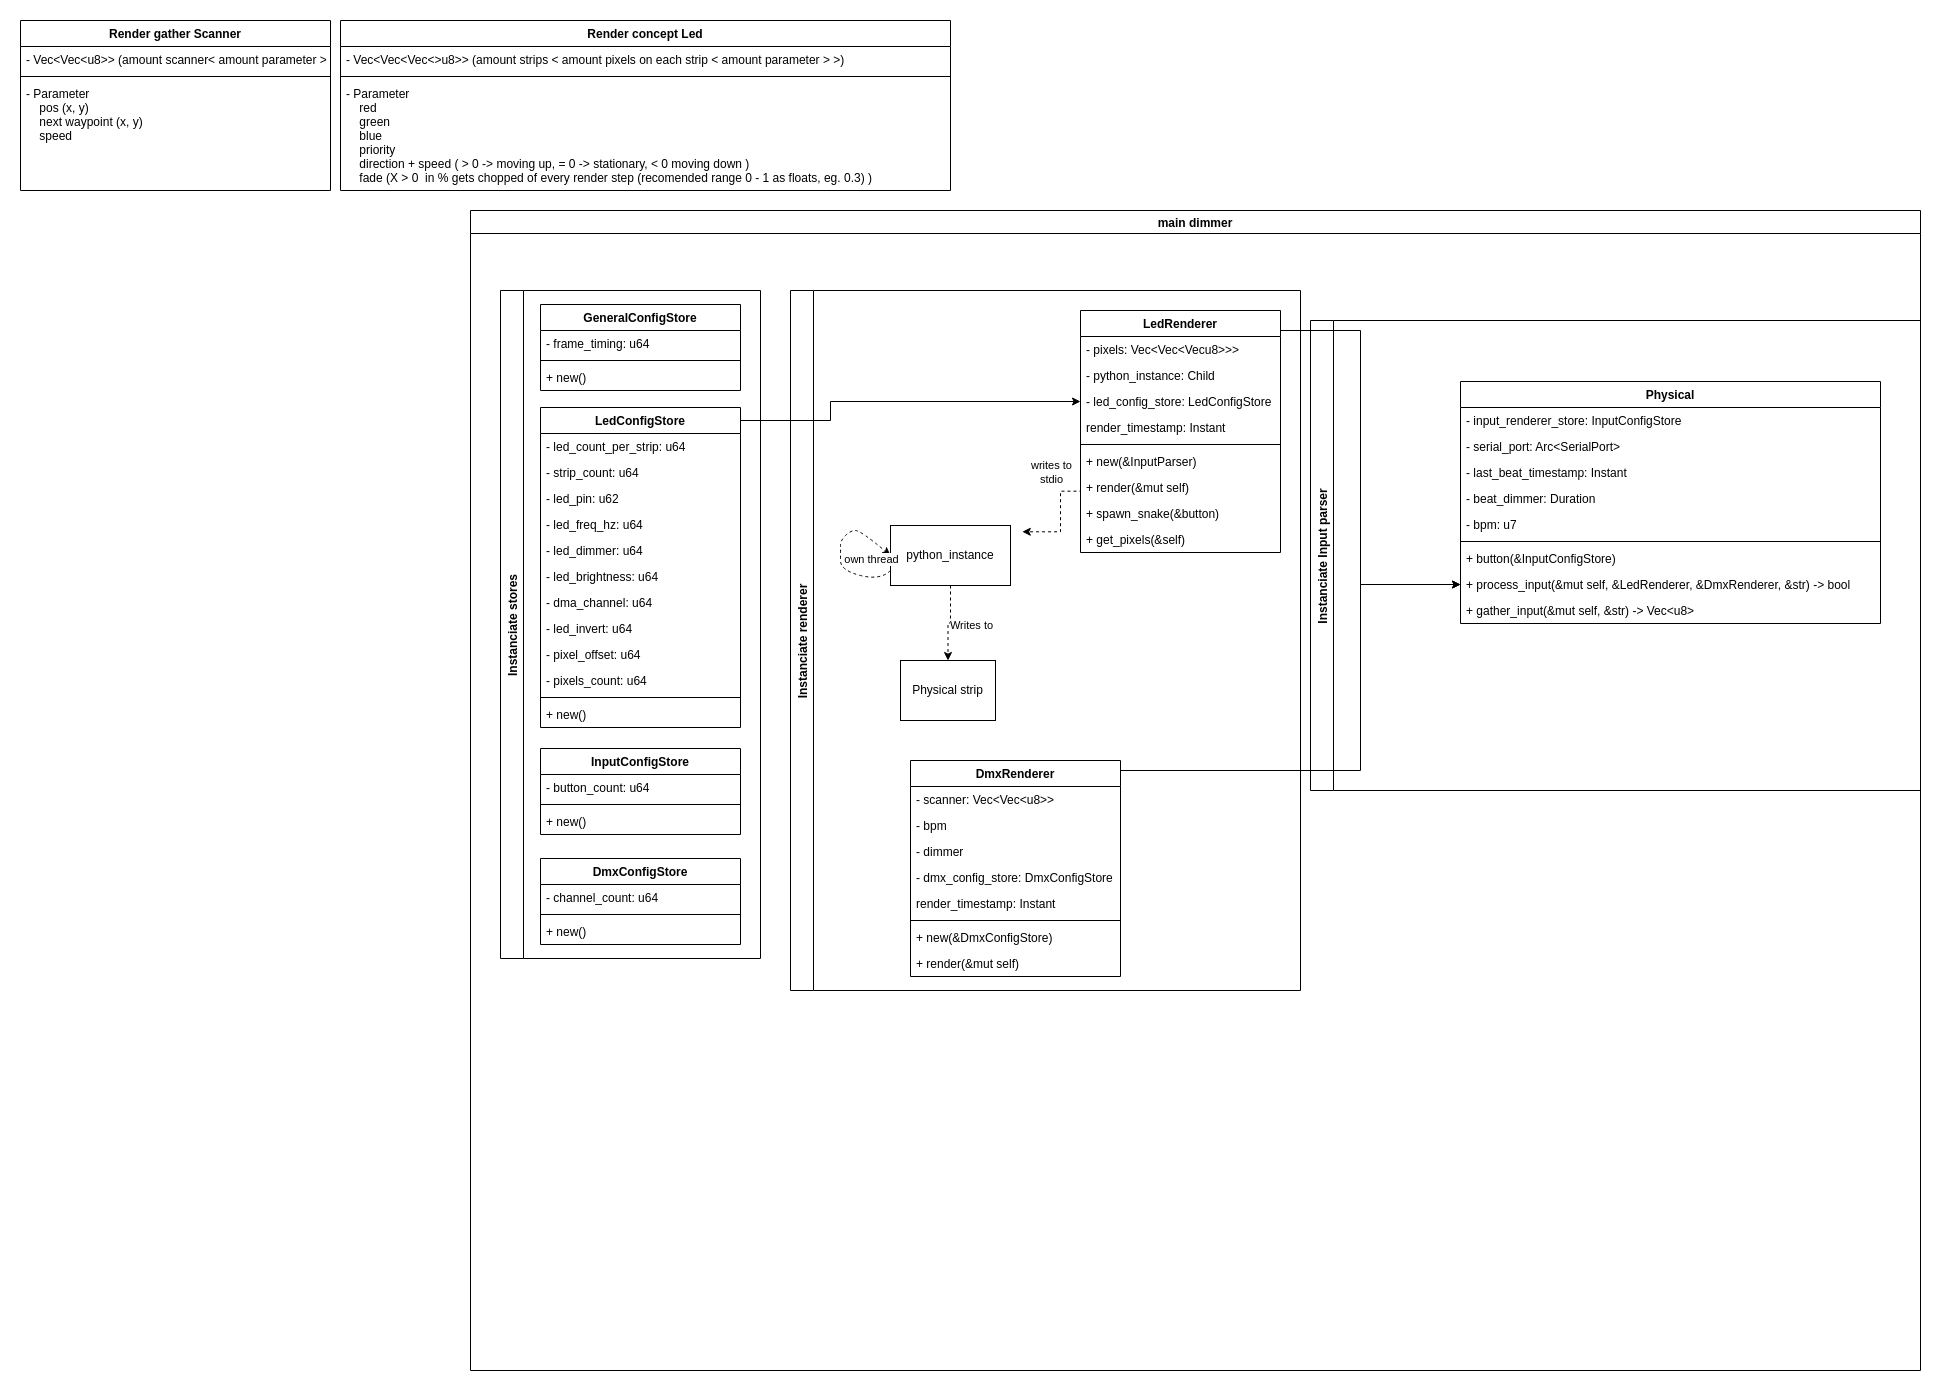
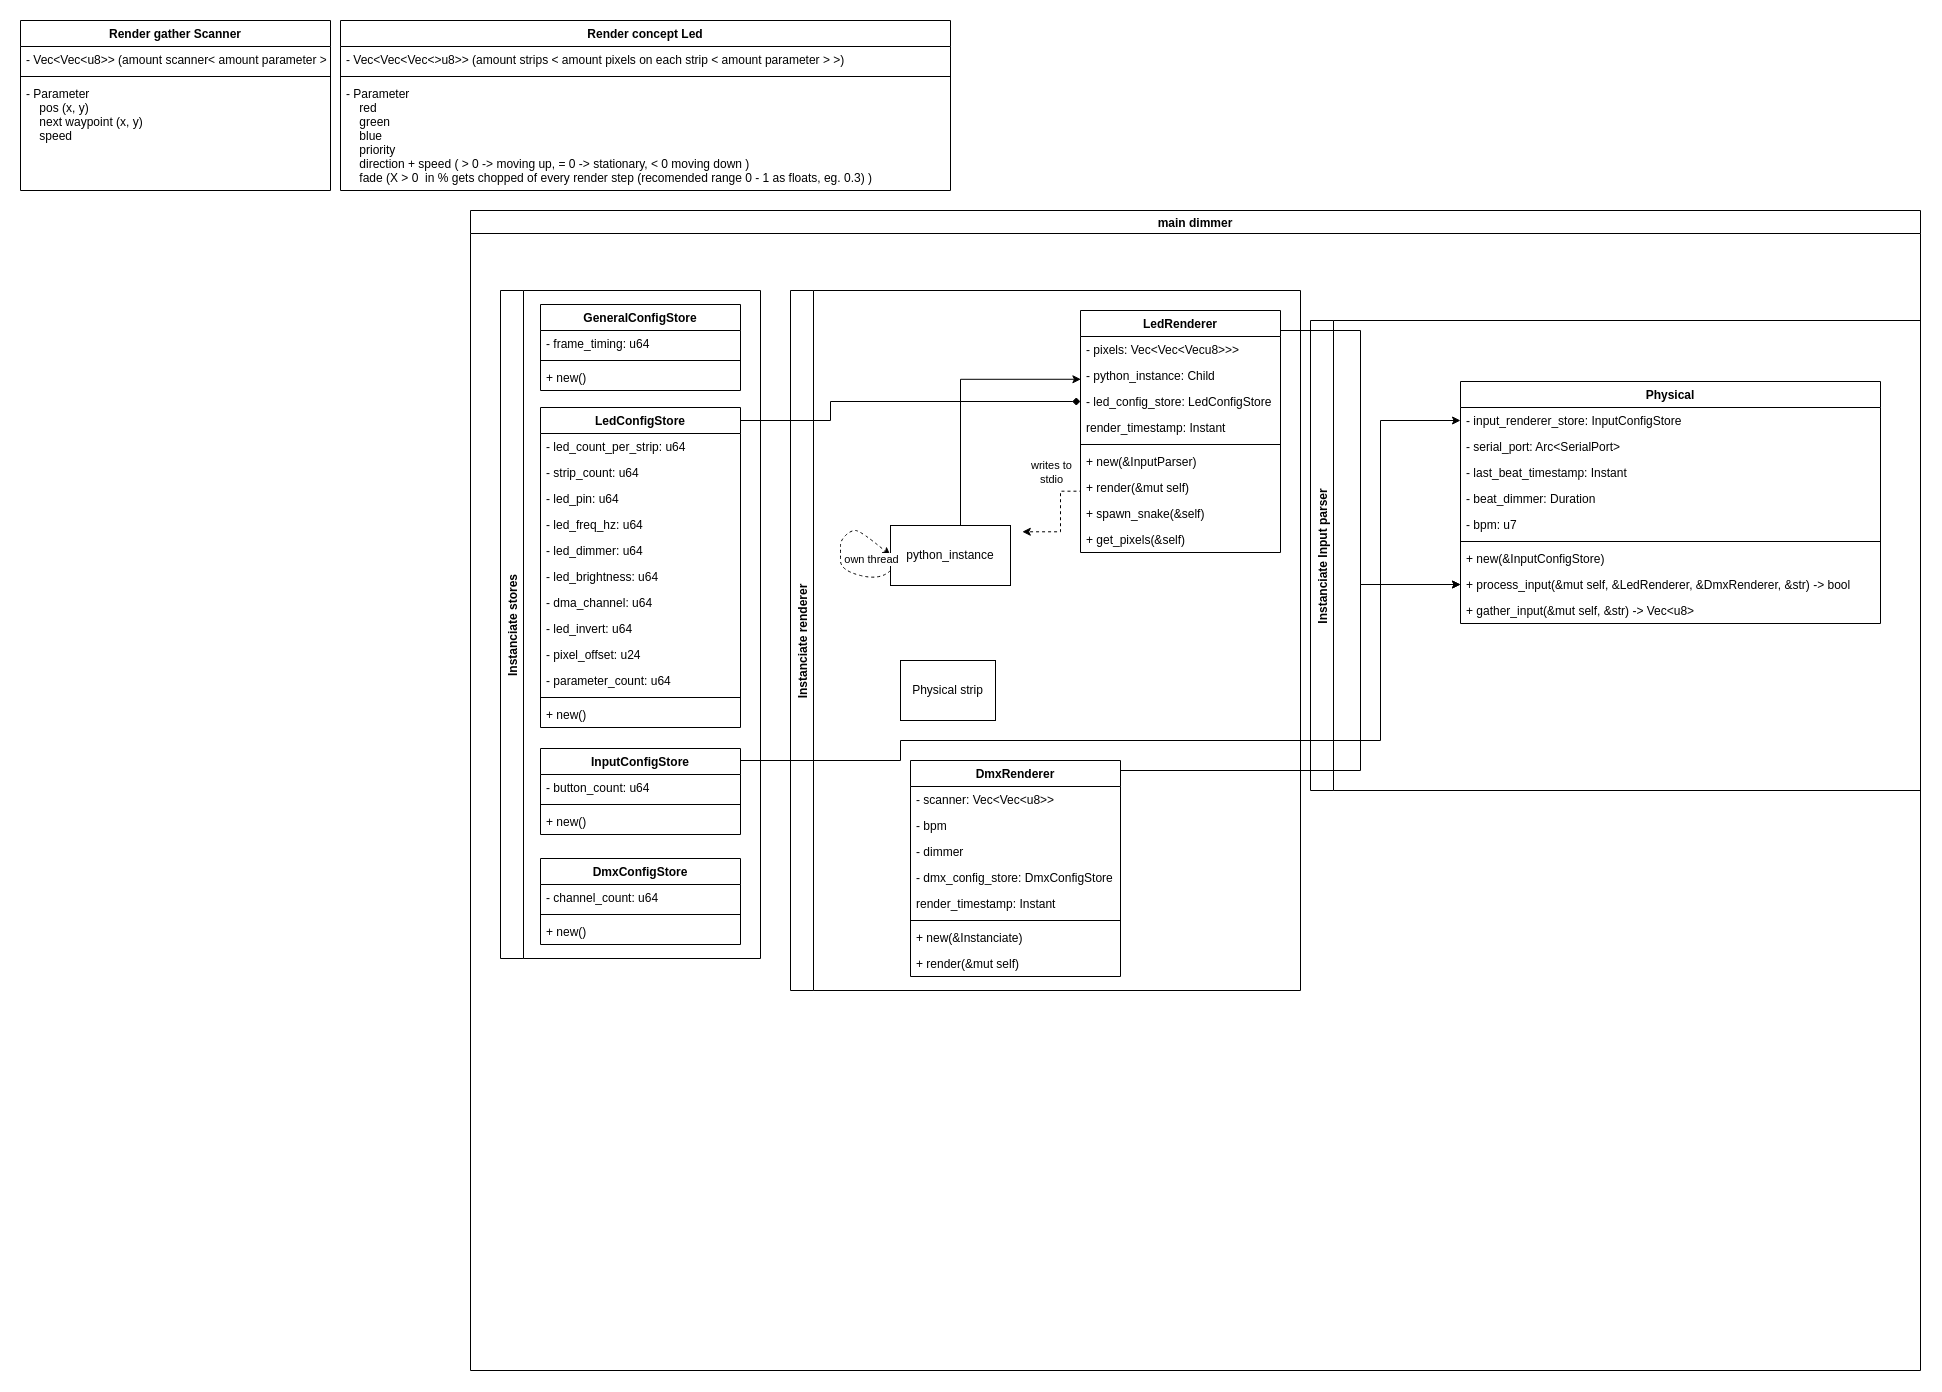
none -> (961, 395)
(1072, 402) -> (1071, 402)
(585, 499) -> (585, 499)
(1158, 514) -> (1150, 514)
(1554, 559) -> (1544, 559)
(951, 621) -> none
(602, 655) -> (602, 655)
(602, 681) -> (615, 681)
none -> (1247, 741)
(987, 938) -> (977, 938)
